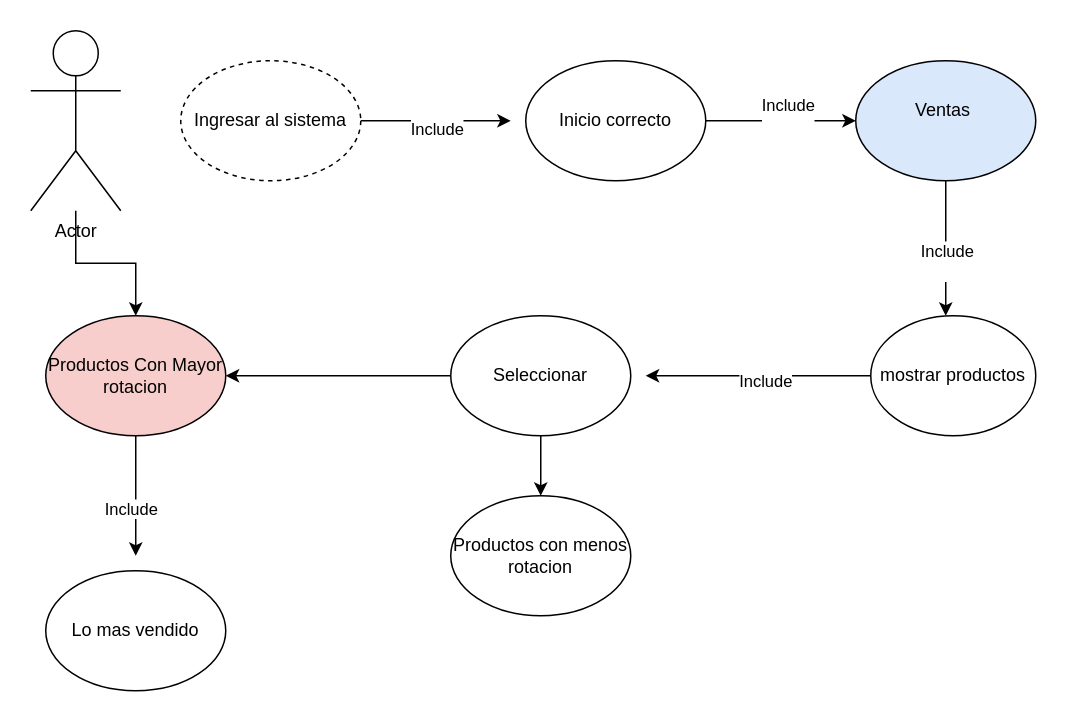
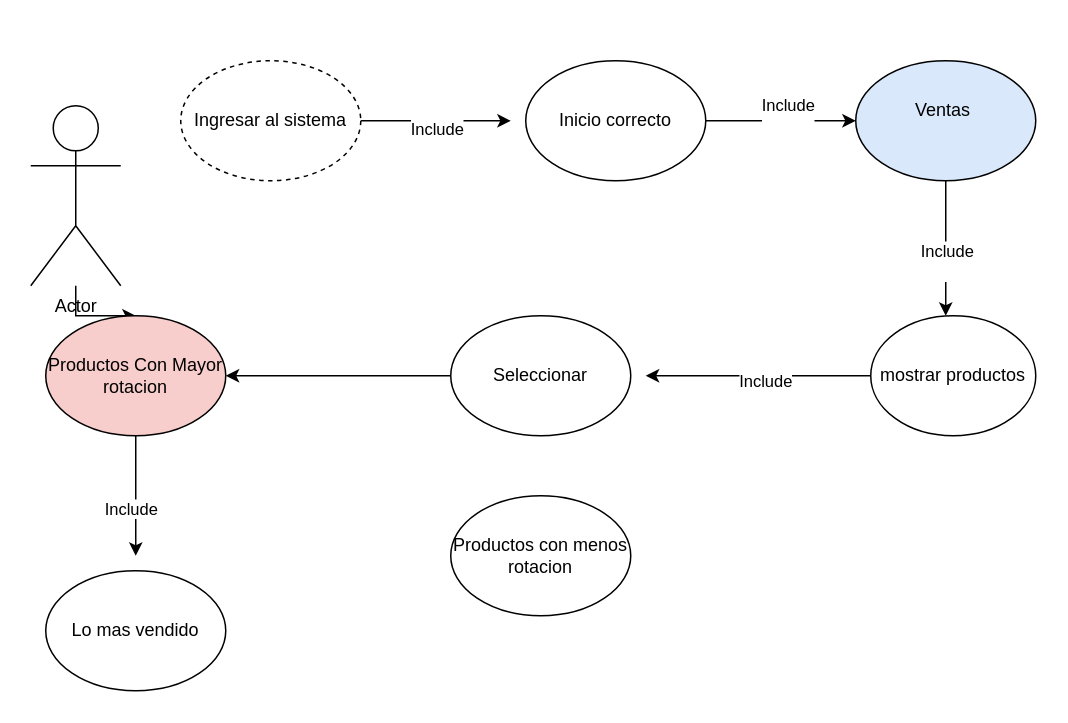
(76, 121) -> (76, 196)
(541, 461) -> none
